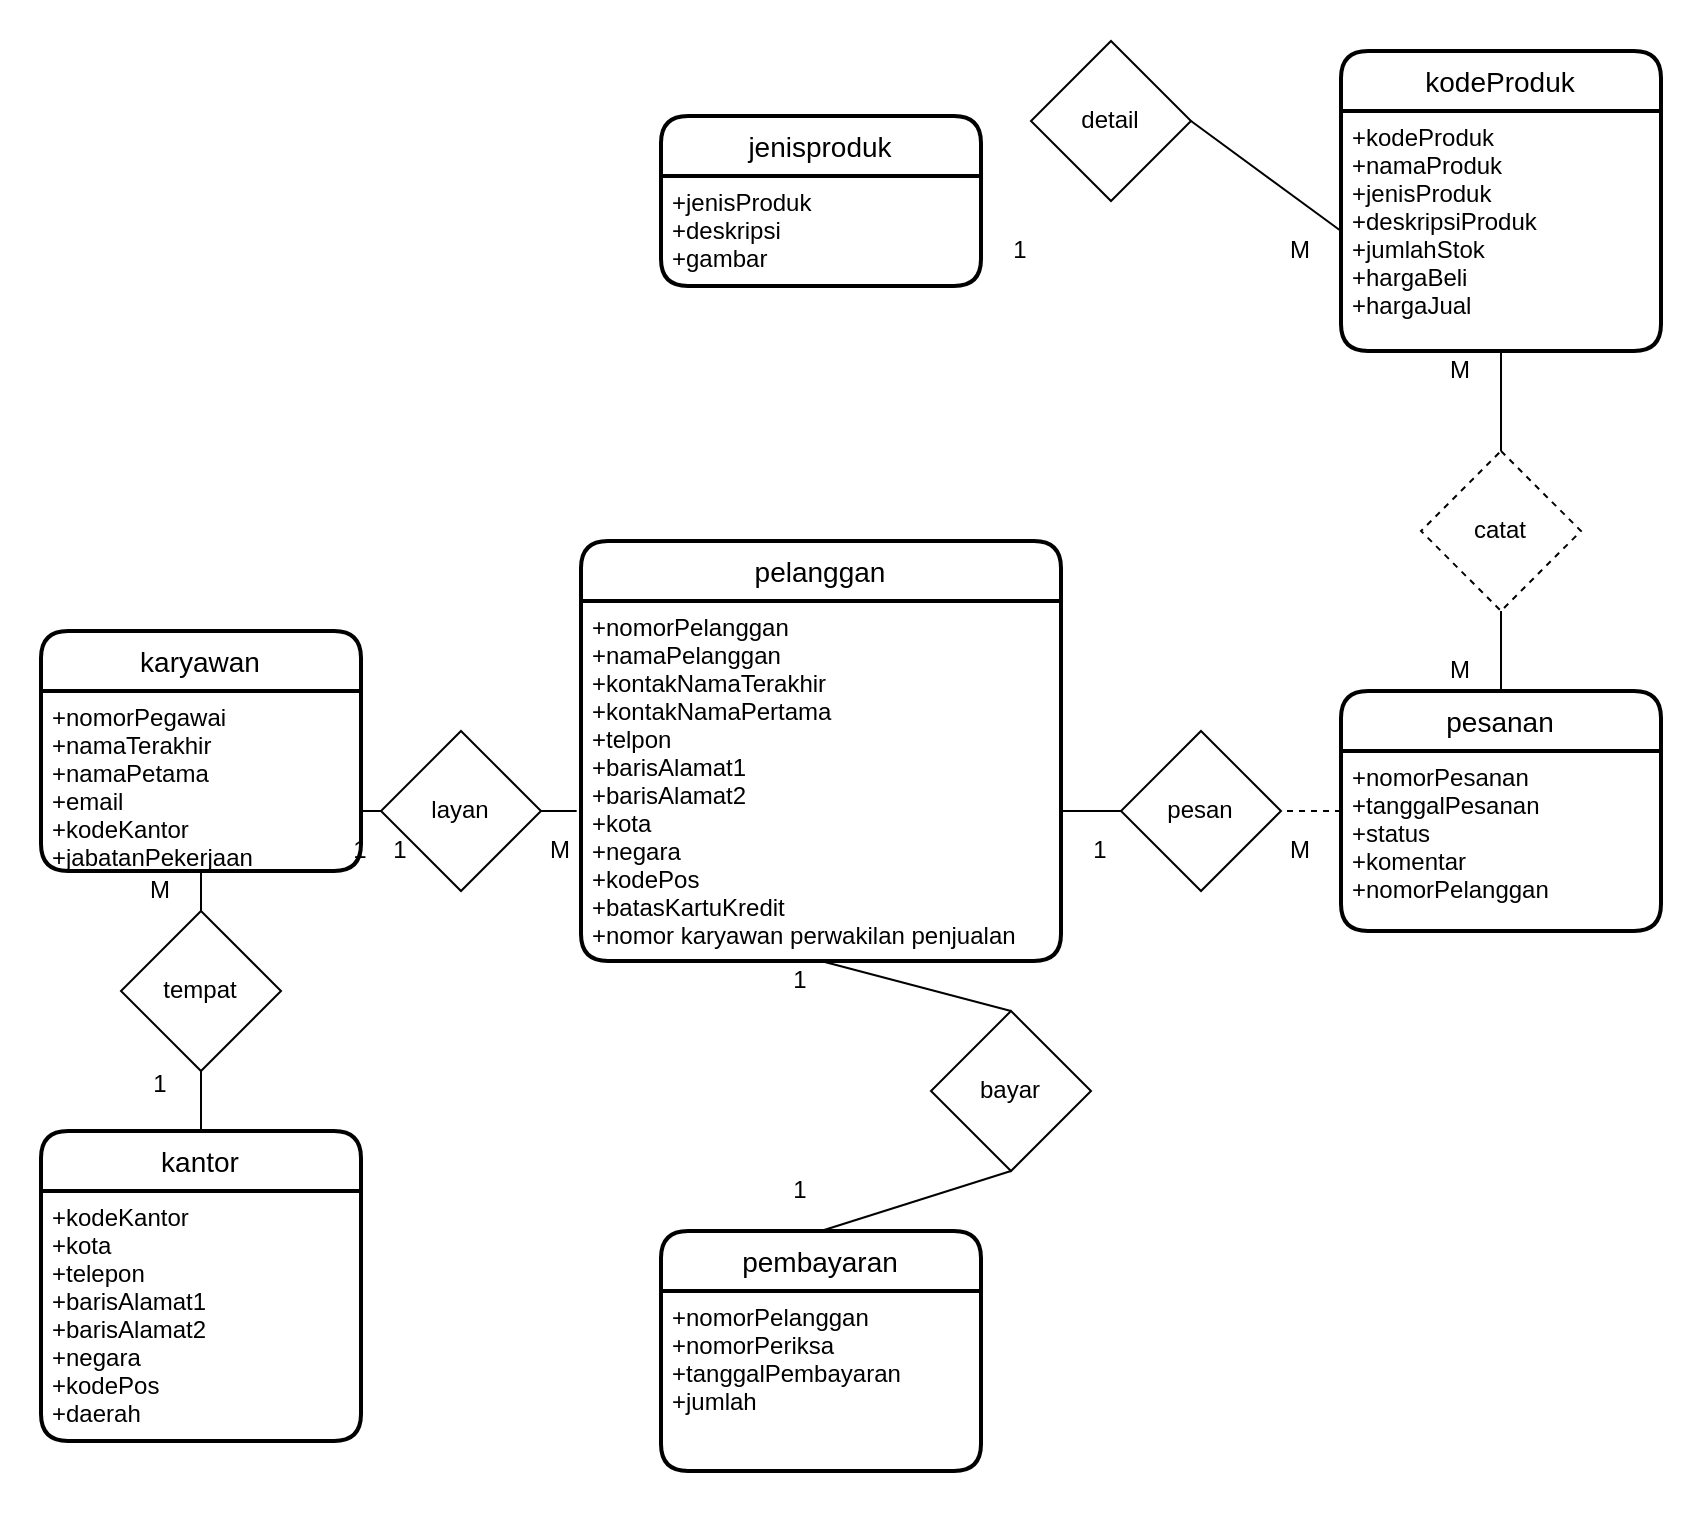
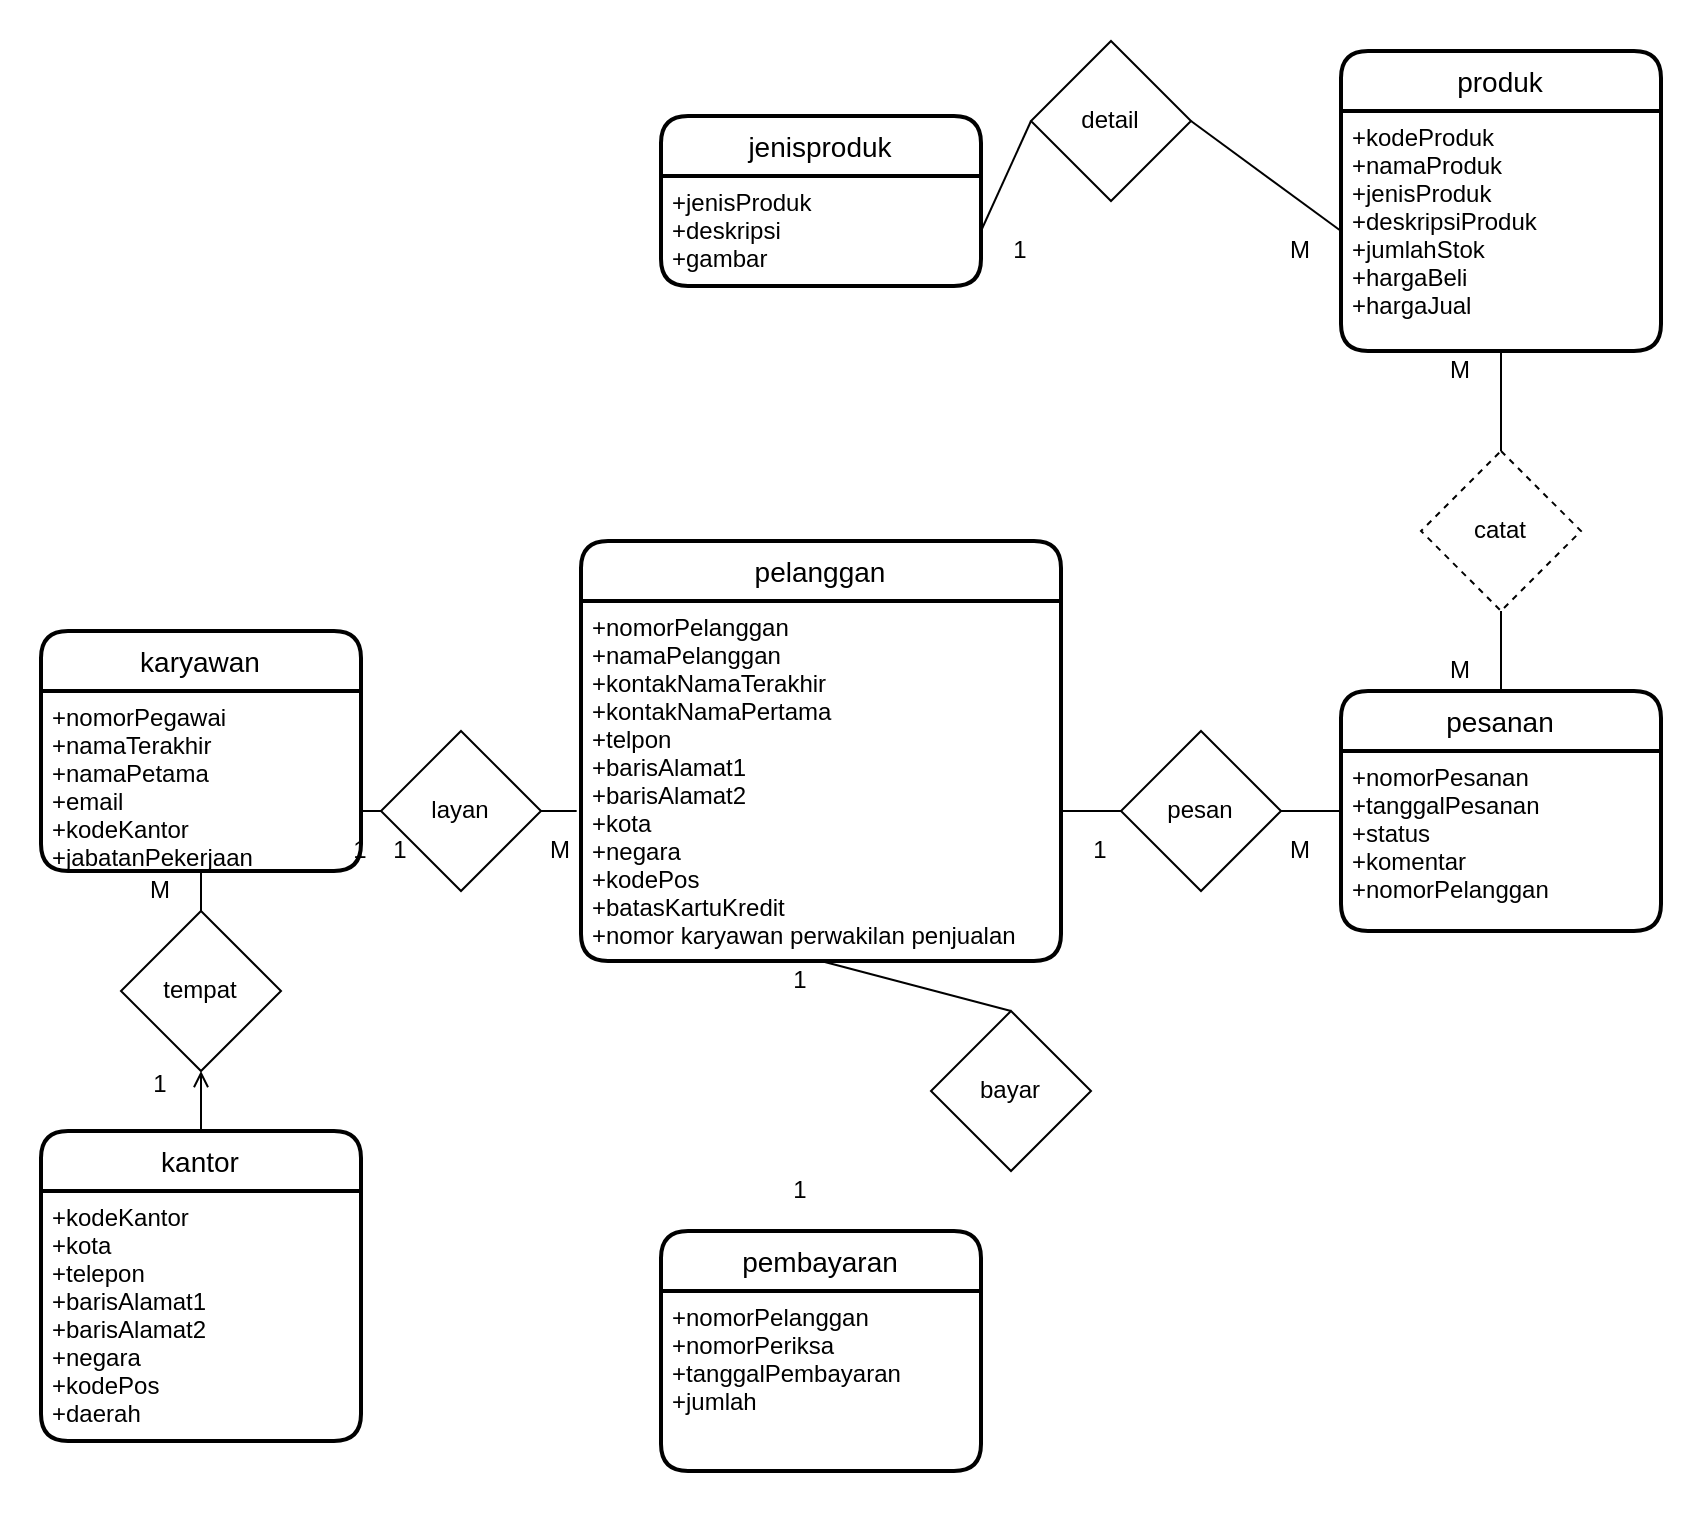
(1500, 83) -> (1500, 83)
none -> (1007, 173)
(1309, 811) -> (1309, 811)
(201, 1077) -> (201, 1079)
(916, 1201) -> none
